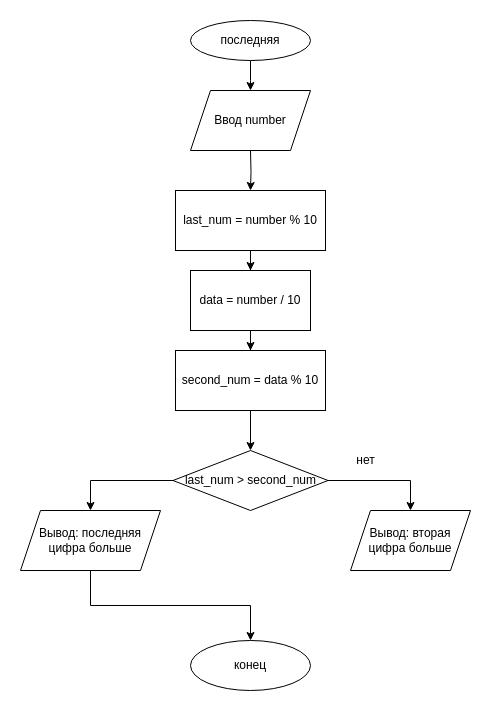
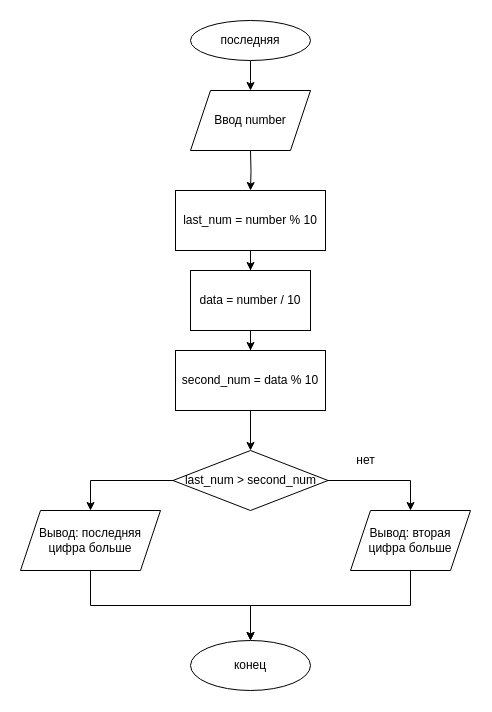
none -> (349, 606)
